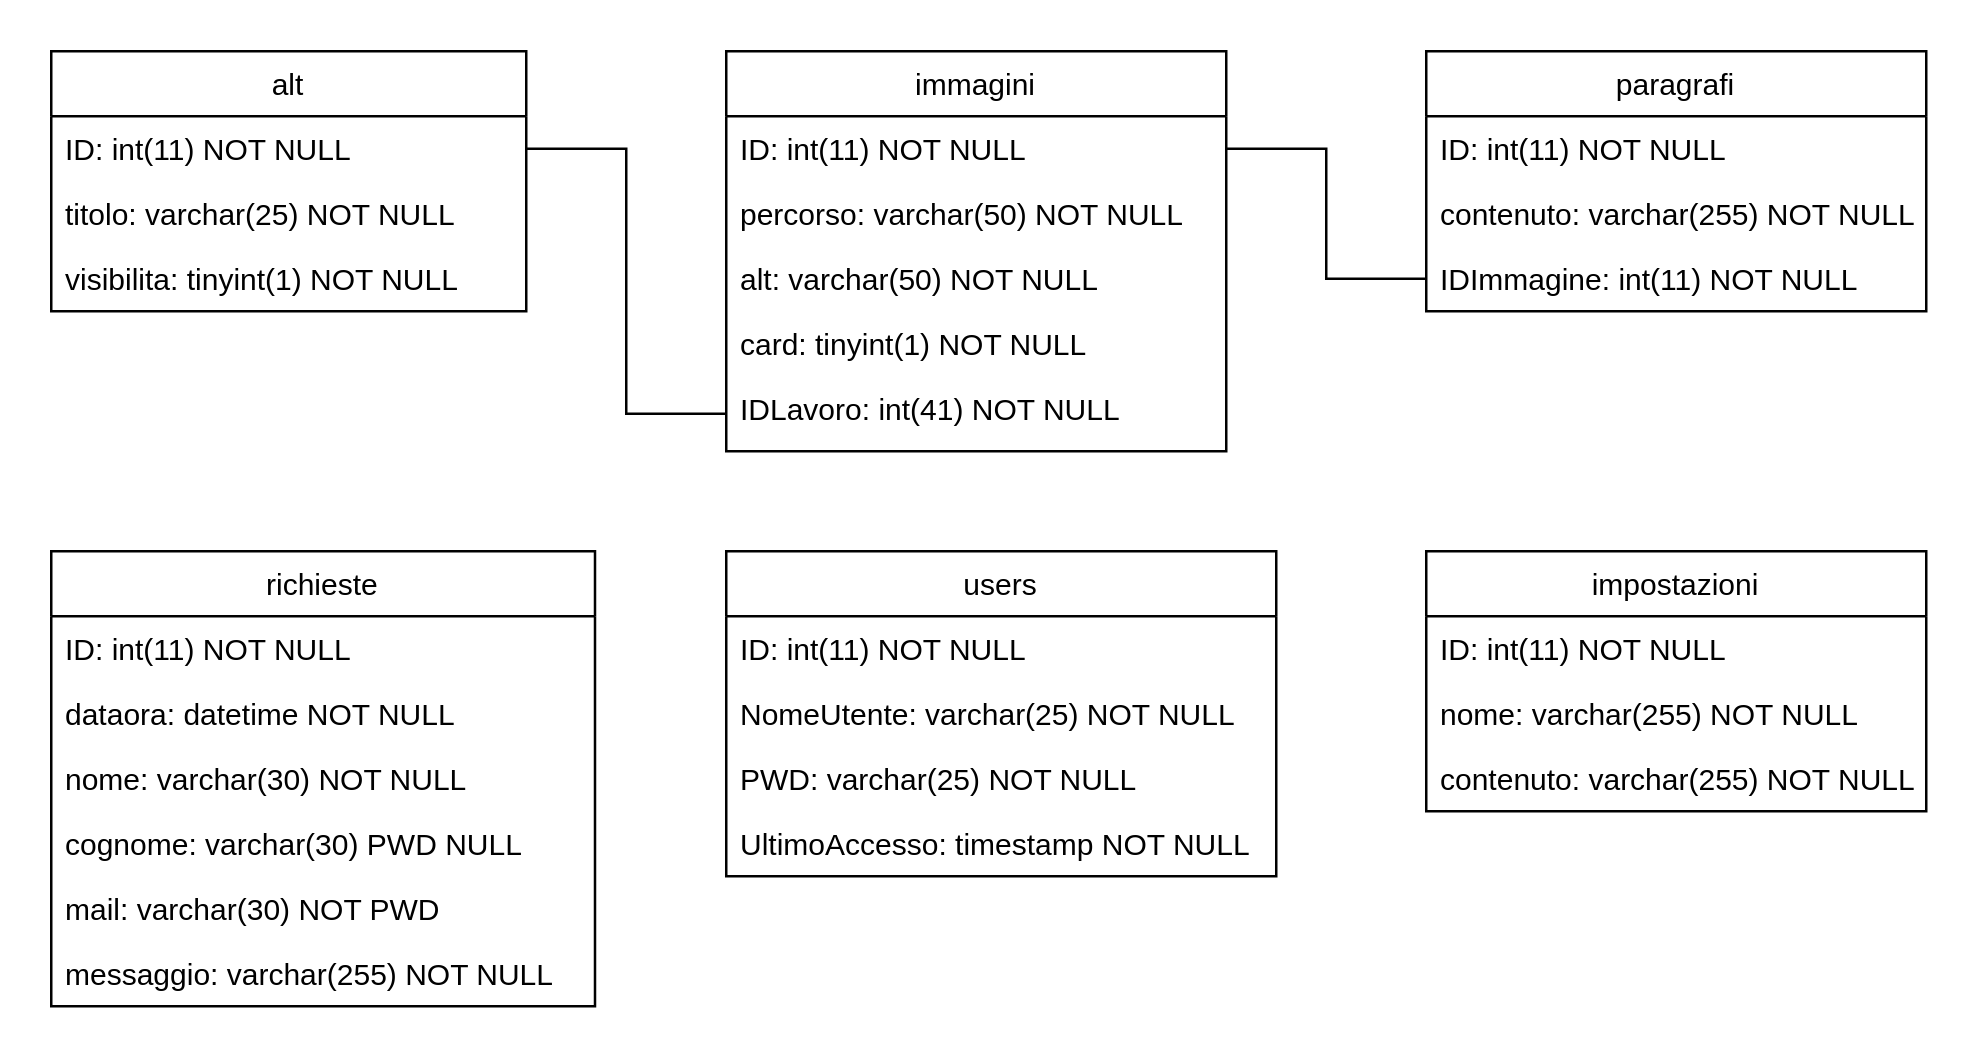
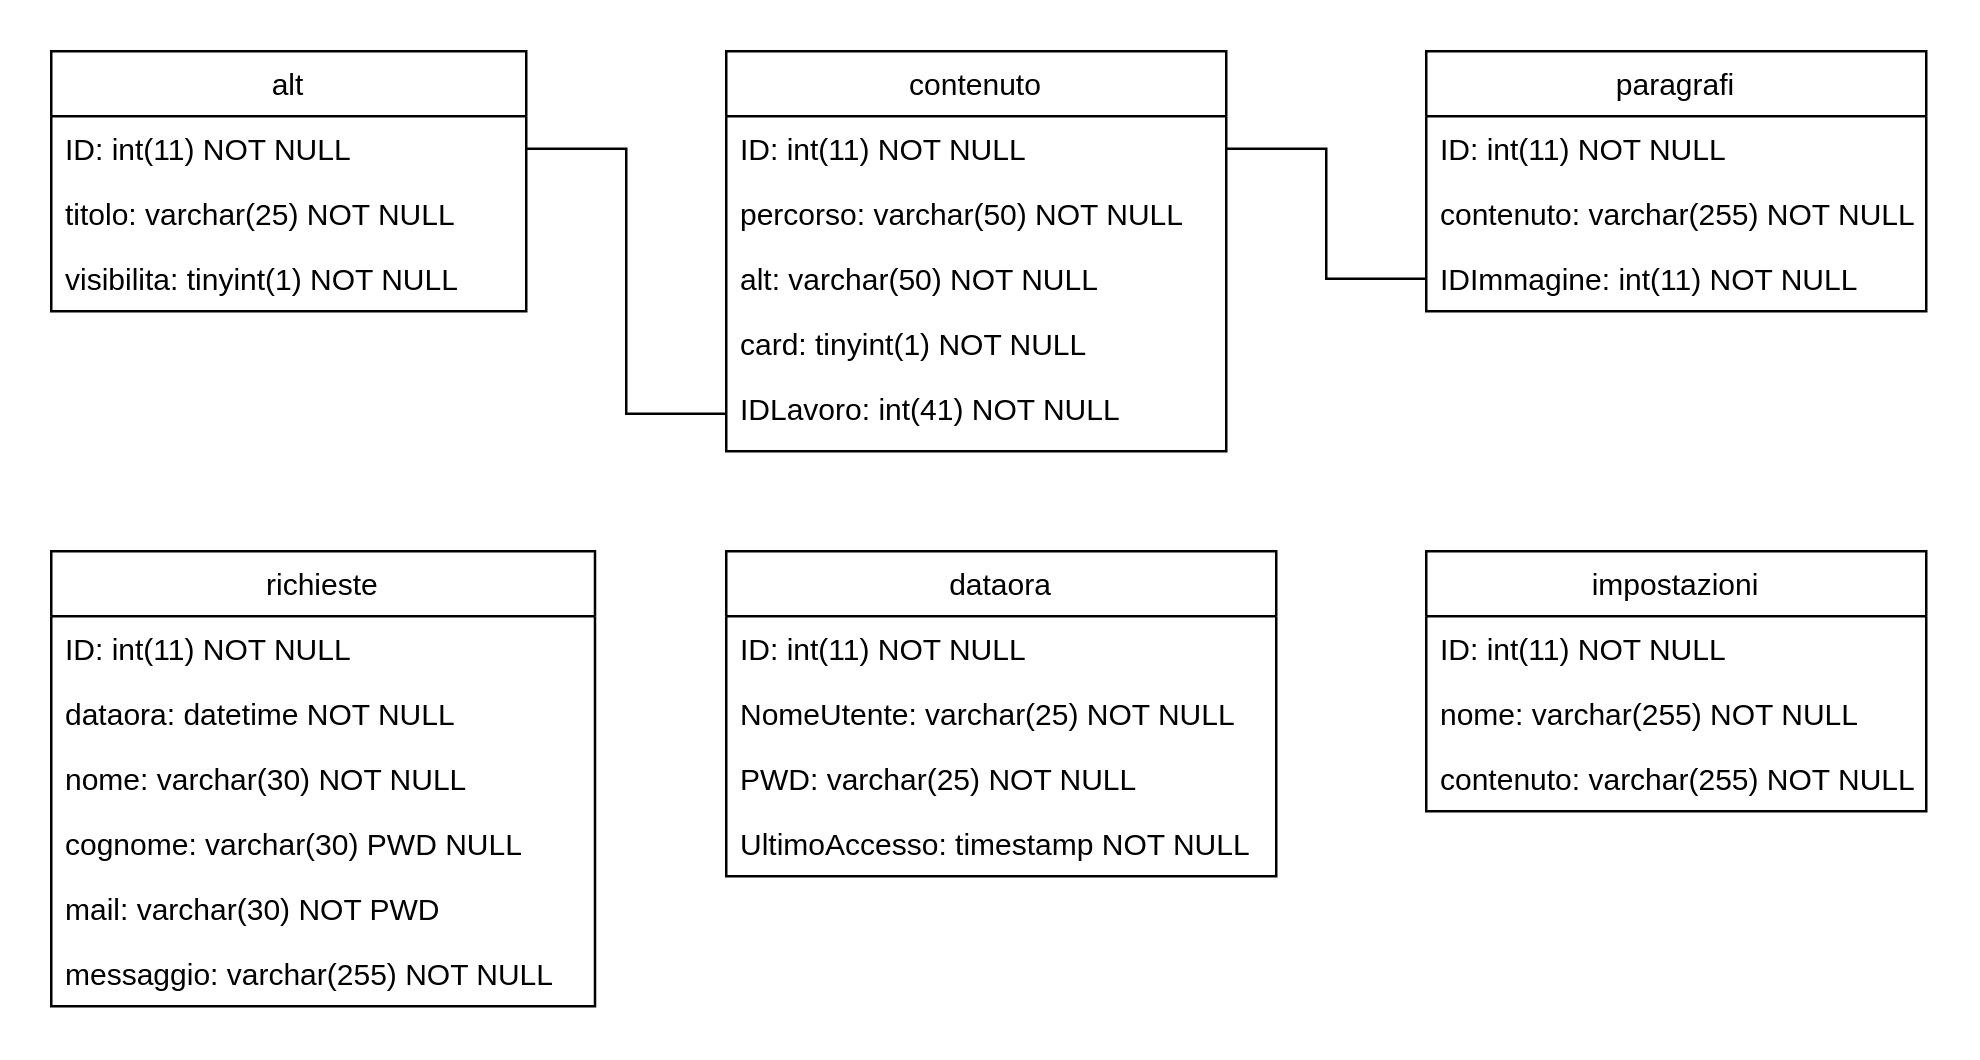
(975, 85) -> (975, 85)
(1000, 585) -> (1000, 585)
